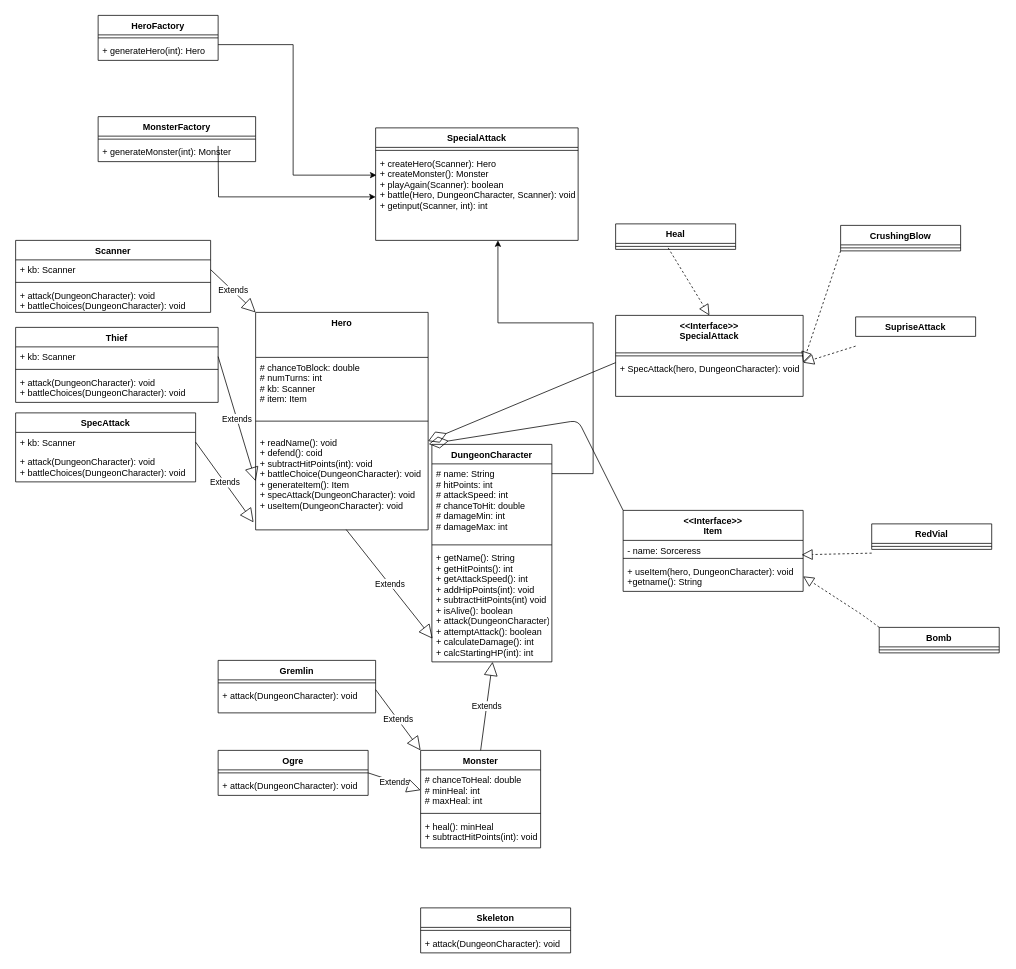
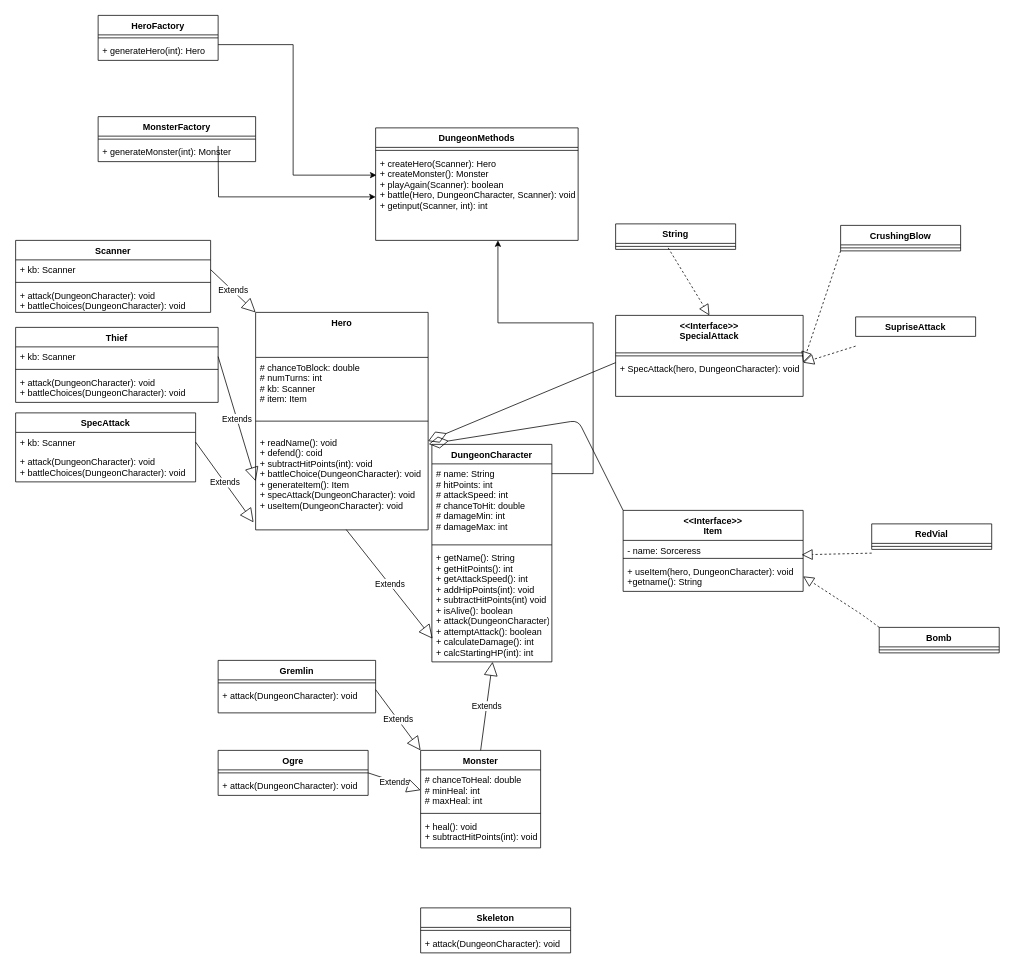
(476, 138) -> (476, 138)
(675, 234) -> (675, 234)
(460, 827) -> (454, 827)
